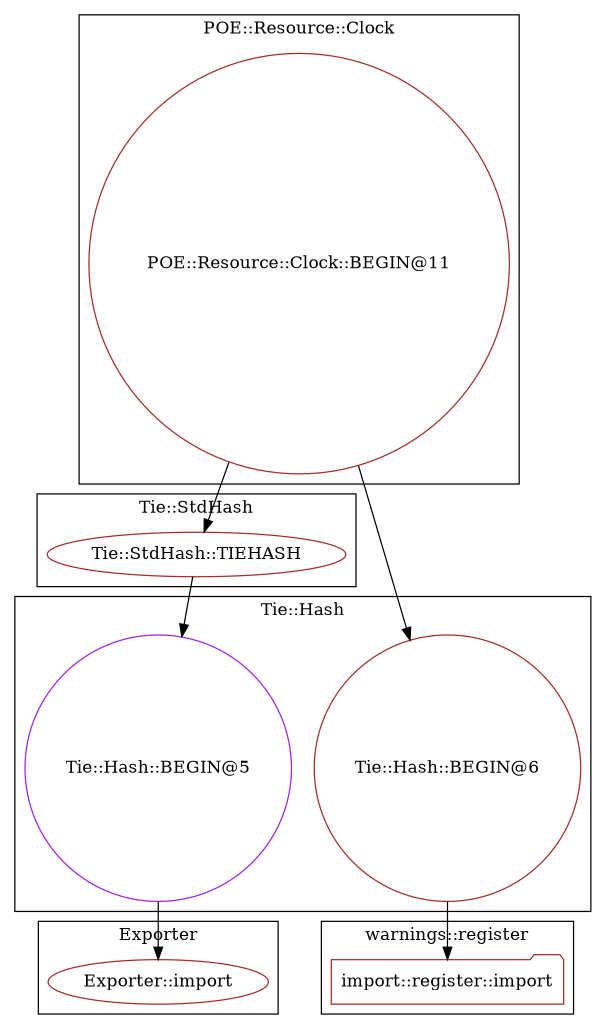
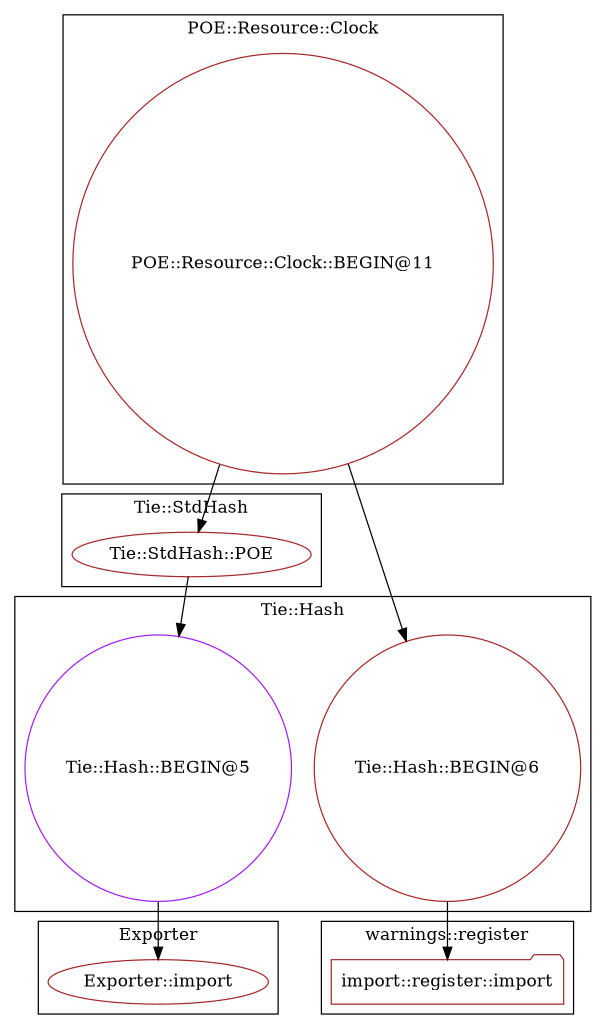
(197, 554) -> (192, 554)
